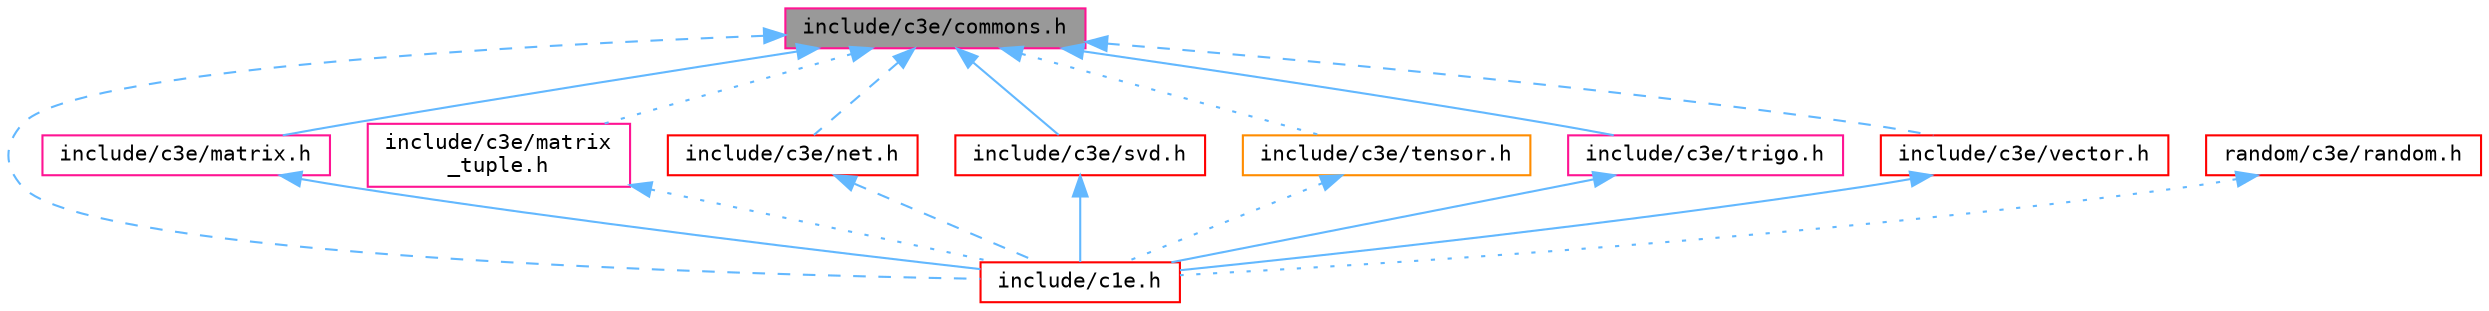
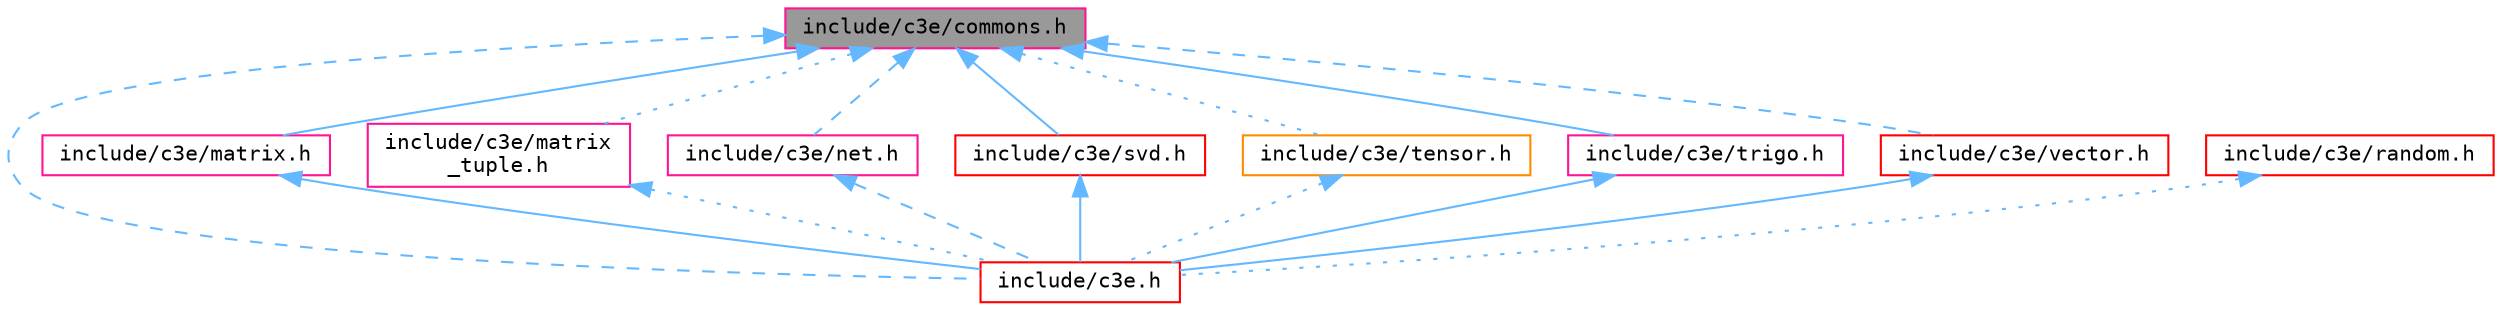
(793, 155) -> (793, 155)
(2344, 155) -> (2350, 155)
(1080, 282) -> (1080, 282)
